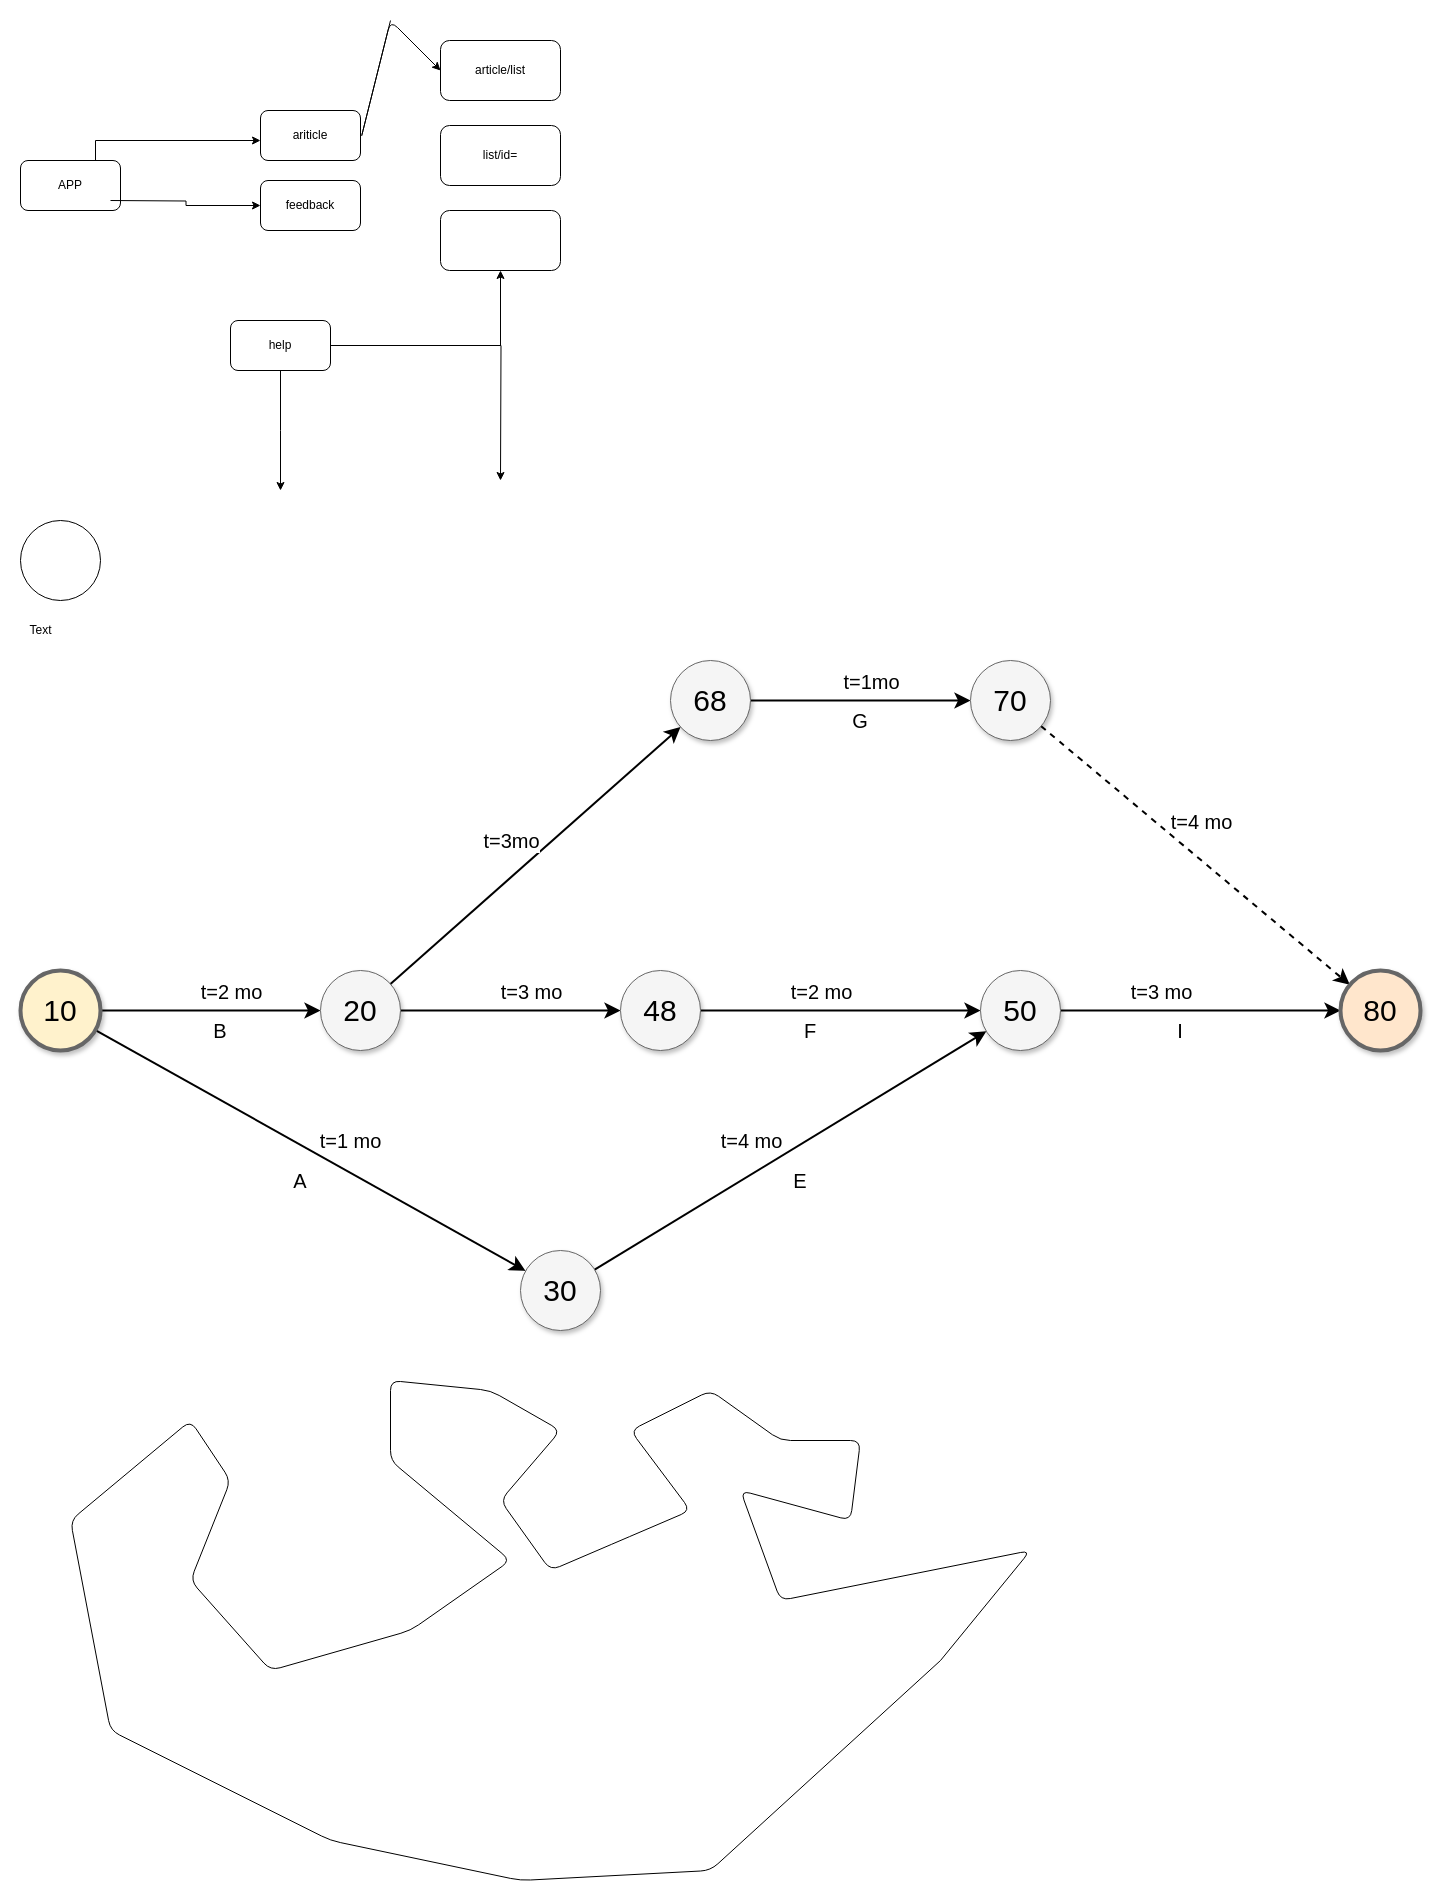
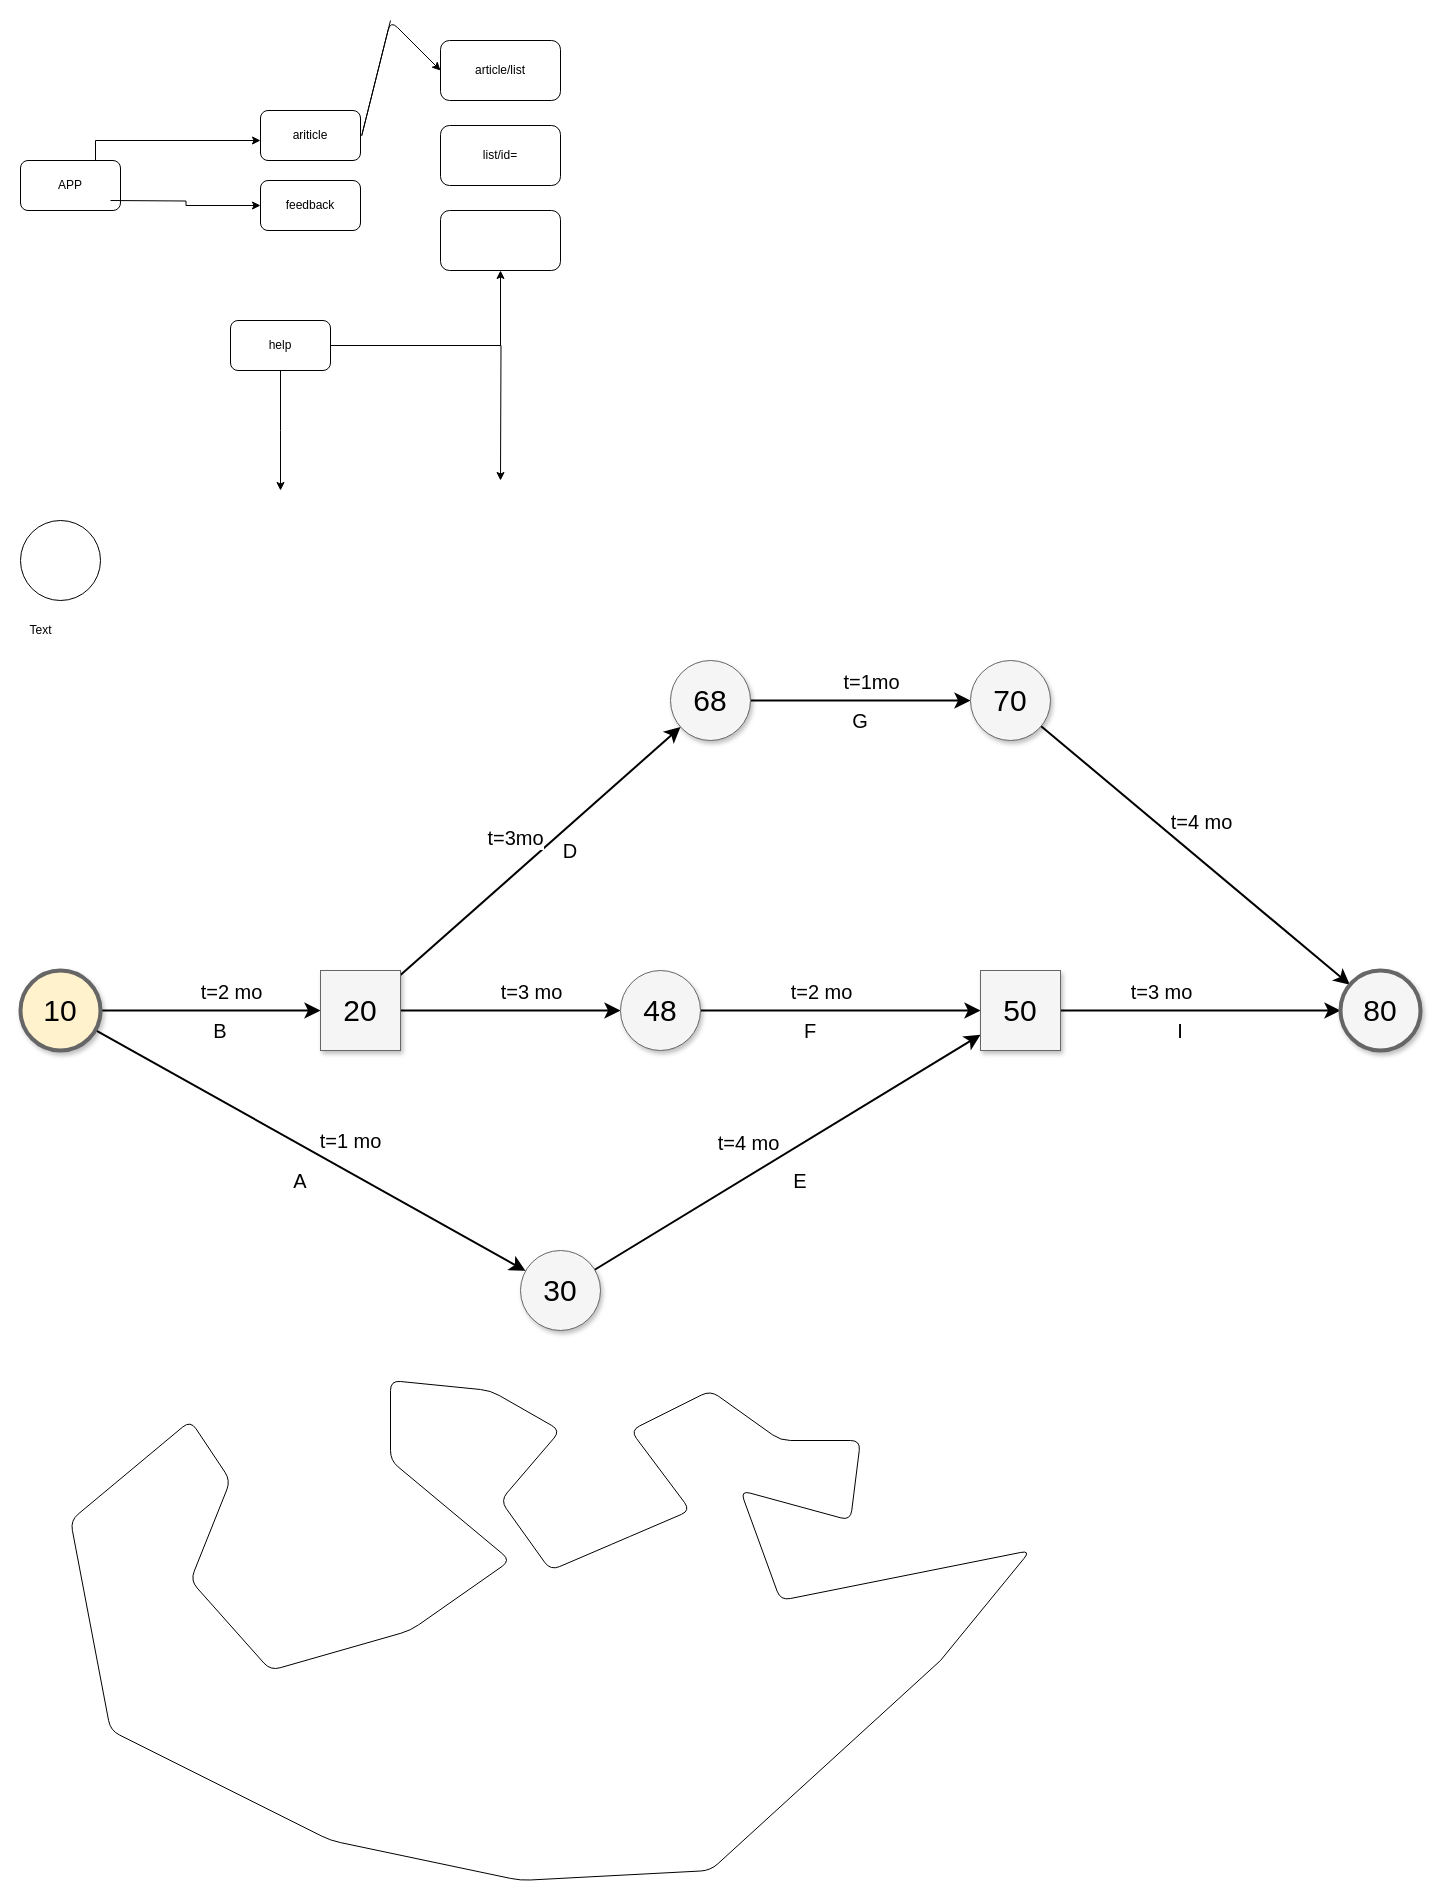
none -> (571, 851)
(1191, 851) -> (1191, 851)
(361, 1011) -> (361, 1011)
(1021, 1011) -> (1021, 1011)
(1381, 1011) -> (1381, 1011)
